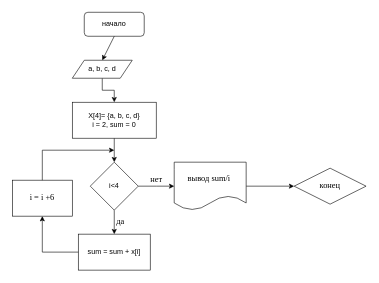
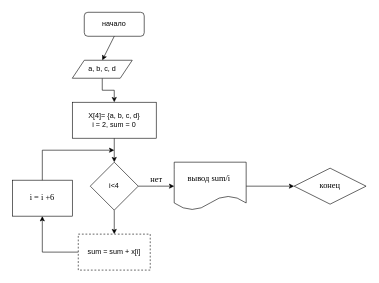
(120, 222) -> none
(114, 252) -> (114, 252)
